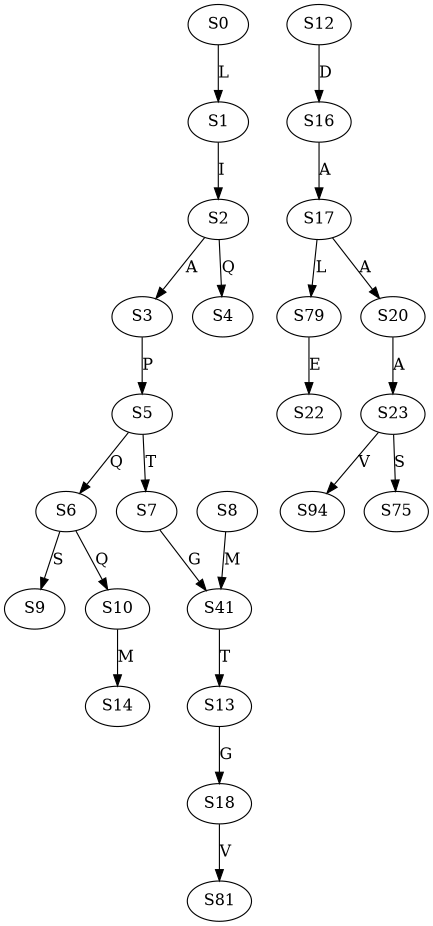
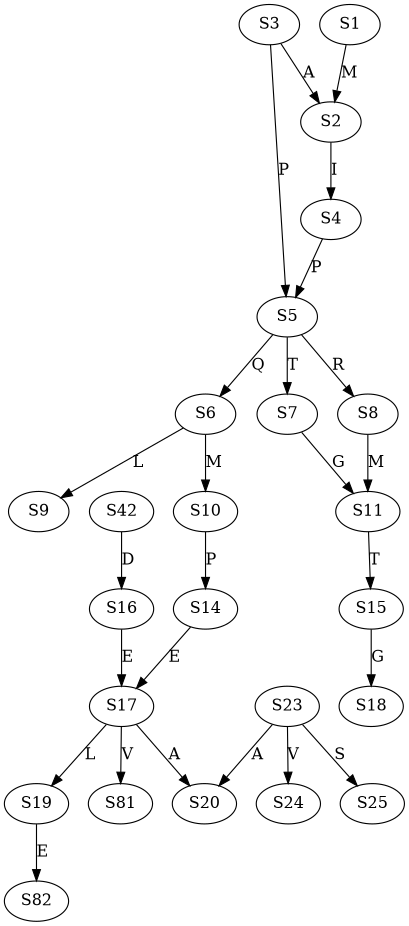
(218, 25) -> none
(319, 25) -> (122, 512)
(222, 171) -> (349, 73)
(325, 171) -> (128, 658)
(184, 263) -> (297, 69)
none -> (311, 263)
(228, 268) -> (334, 171)
(309, 317) -> (36, 804)
(393, 360) -> (250, 751)
none -> (324, 361)
(309, 414) -> (36, 901)
(312, 512) -> (288, 804)
(396, 512) -> (372, 804)
(58, 560) -> (138, 463)
(102, 560) -> (214, 463)
(219, 609) -> (368, 512)
none -> (167, 653)
(126, 658) -> (211, 560)
(219, 706) -> (371, 609)
(219, 847) -> (121, 749)
